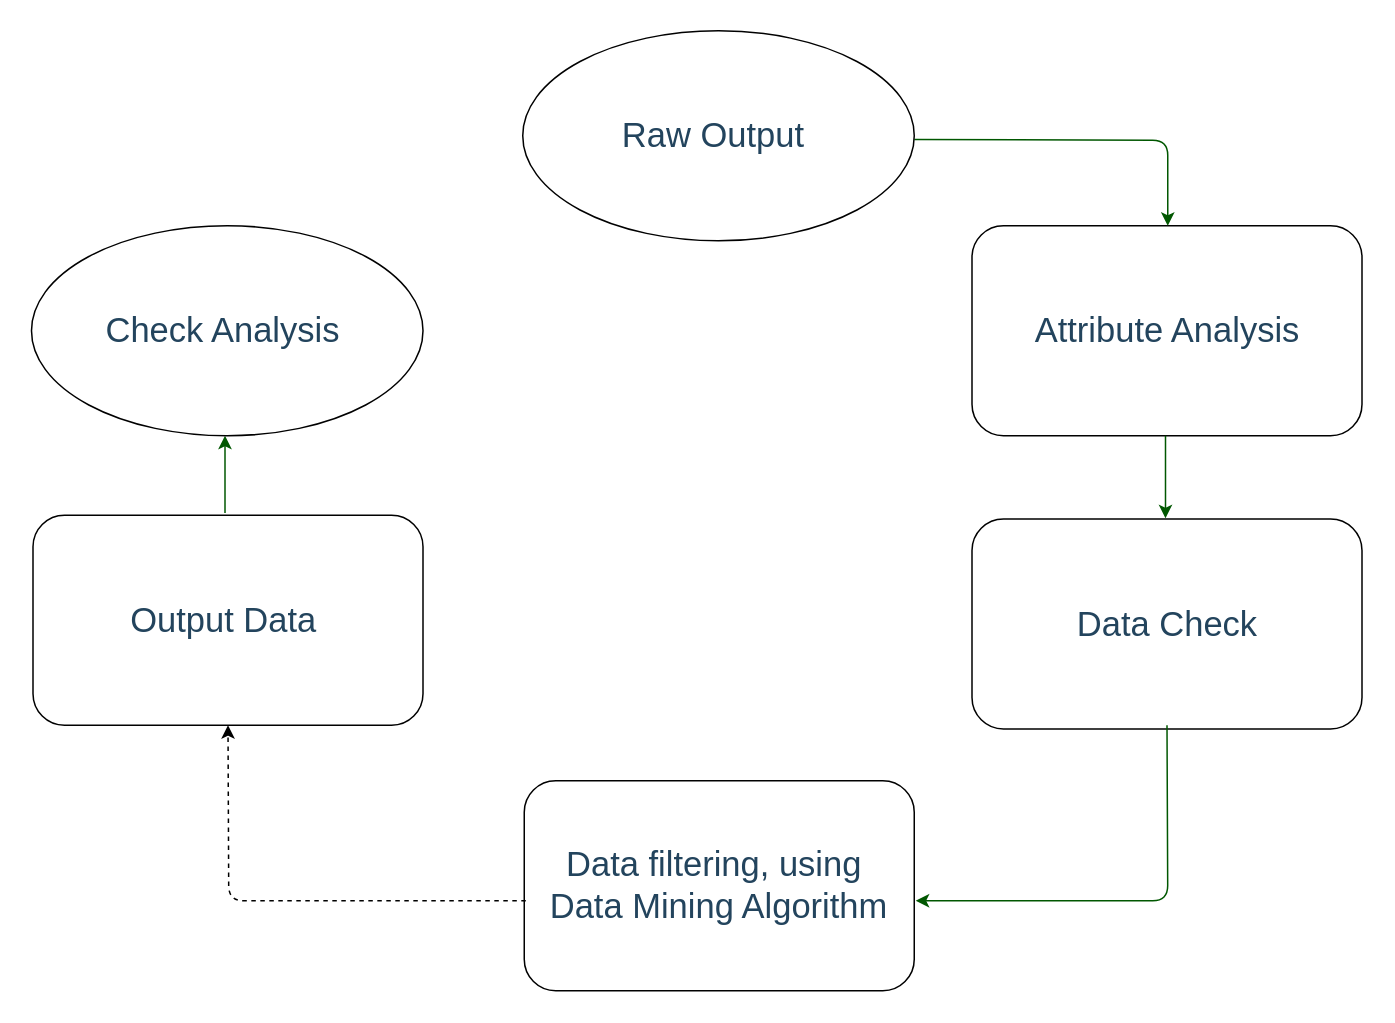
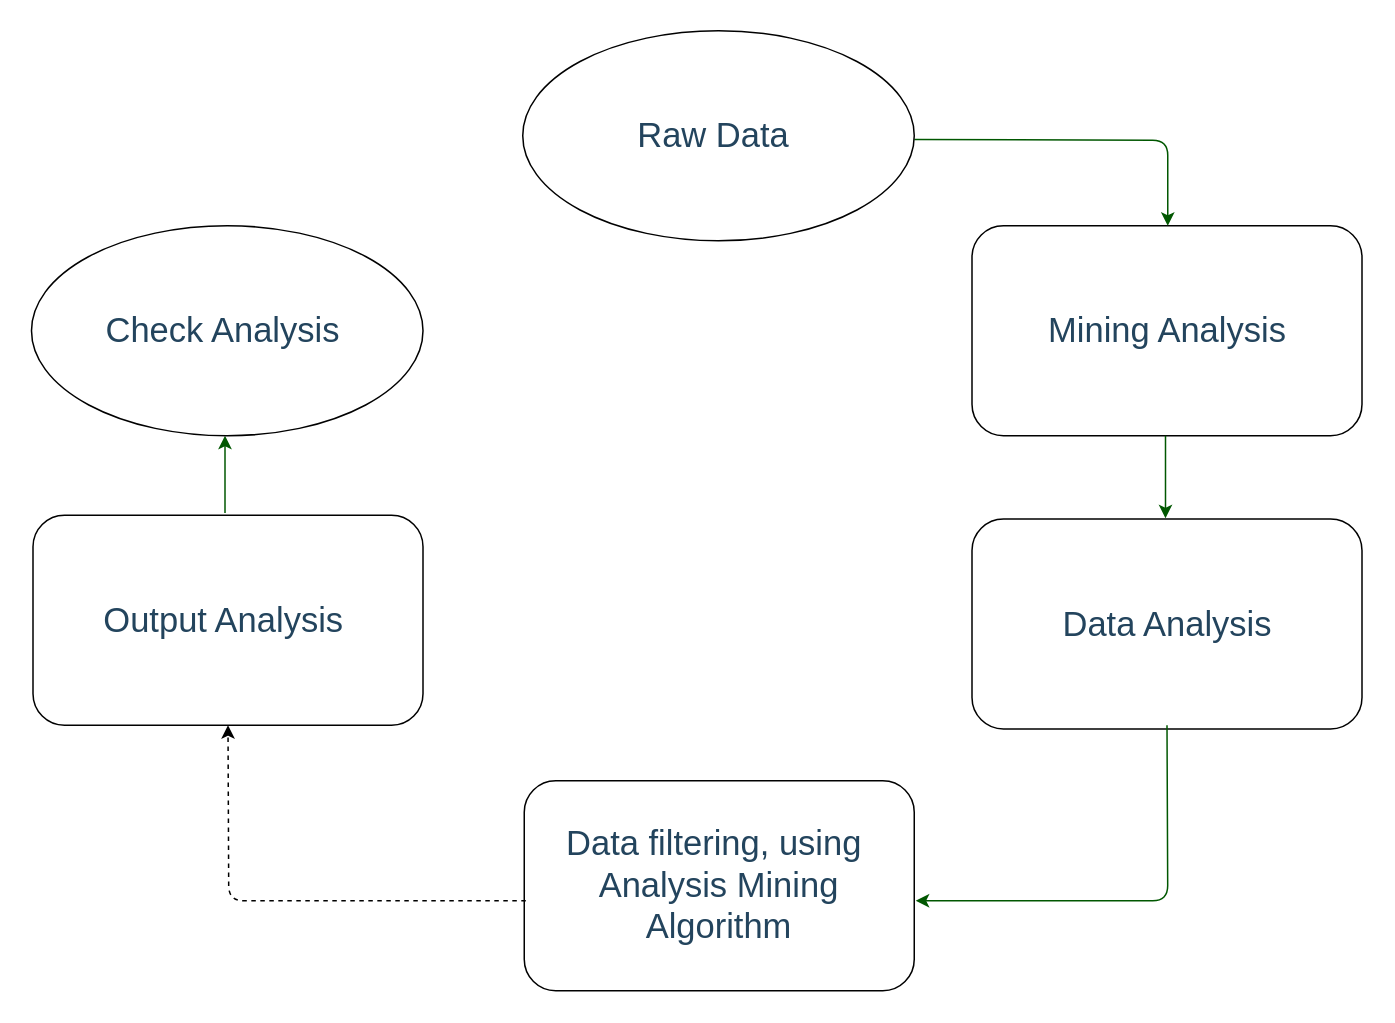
(719, 136) -> (719, 136)
(1168, 331) -> (1168, 331)
(229, 620) -> (229, 620)
(1168, 625) -> (1168, 625)
(719, 886) -> (719, 886)
